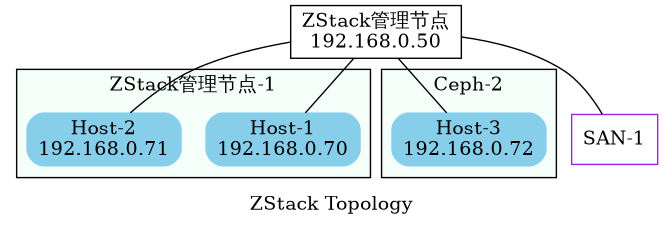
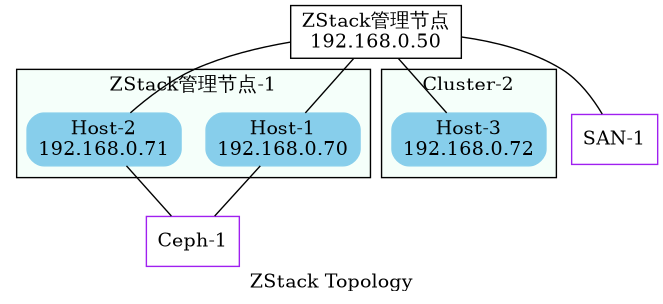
(469, 85) -> (469, 85)
none -> (193, 241)
